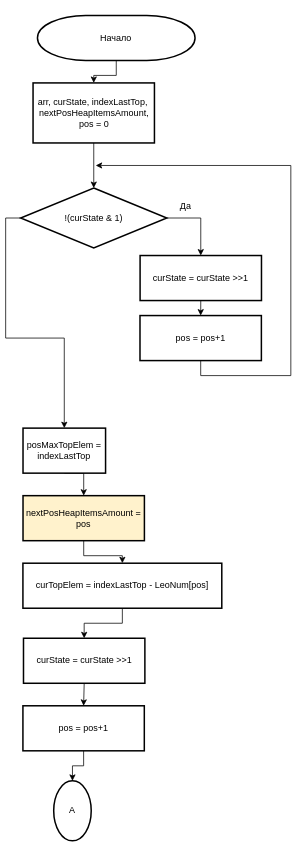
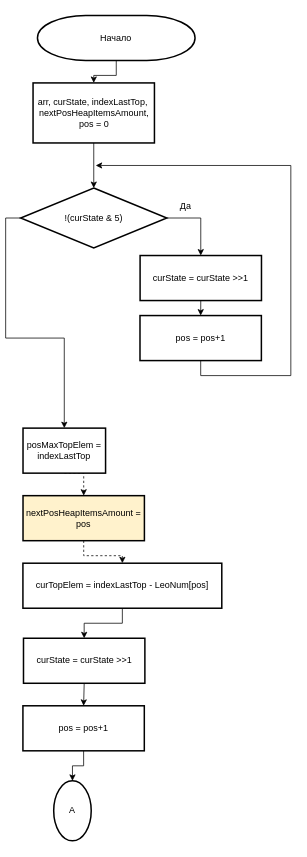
(94, 218) -> (94, 218)
(84, 480) -> (84, 480)
(96, 555) -> (96, 555)
